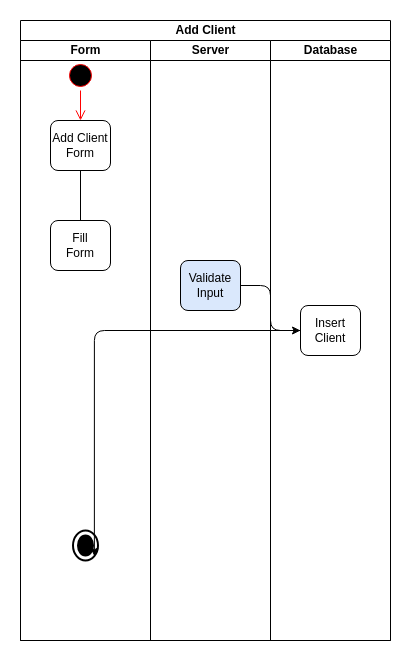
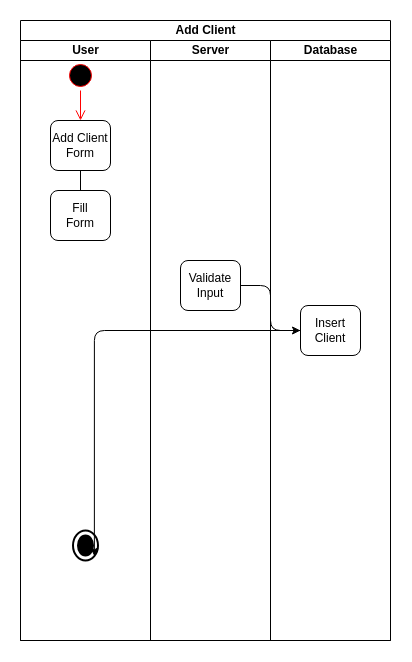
(86, 51) -> (86, 51)
(81, 246) -> (81, 216)
(211, 286) -> (211, 286)
